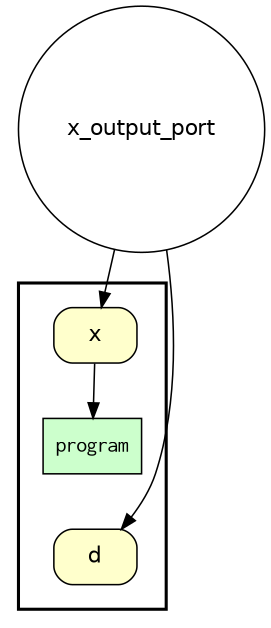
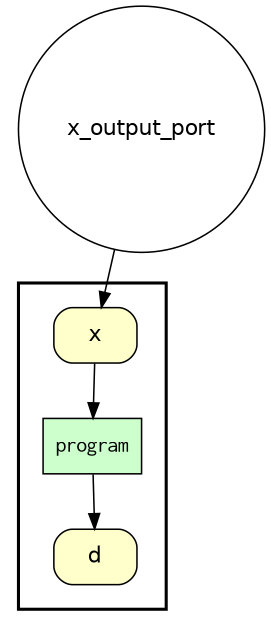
(172, 388) -> (94, 494)
